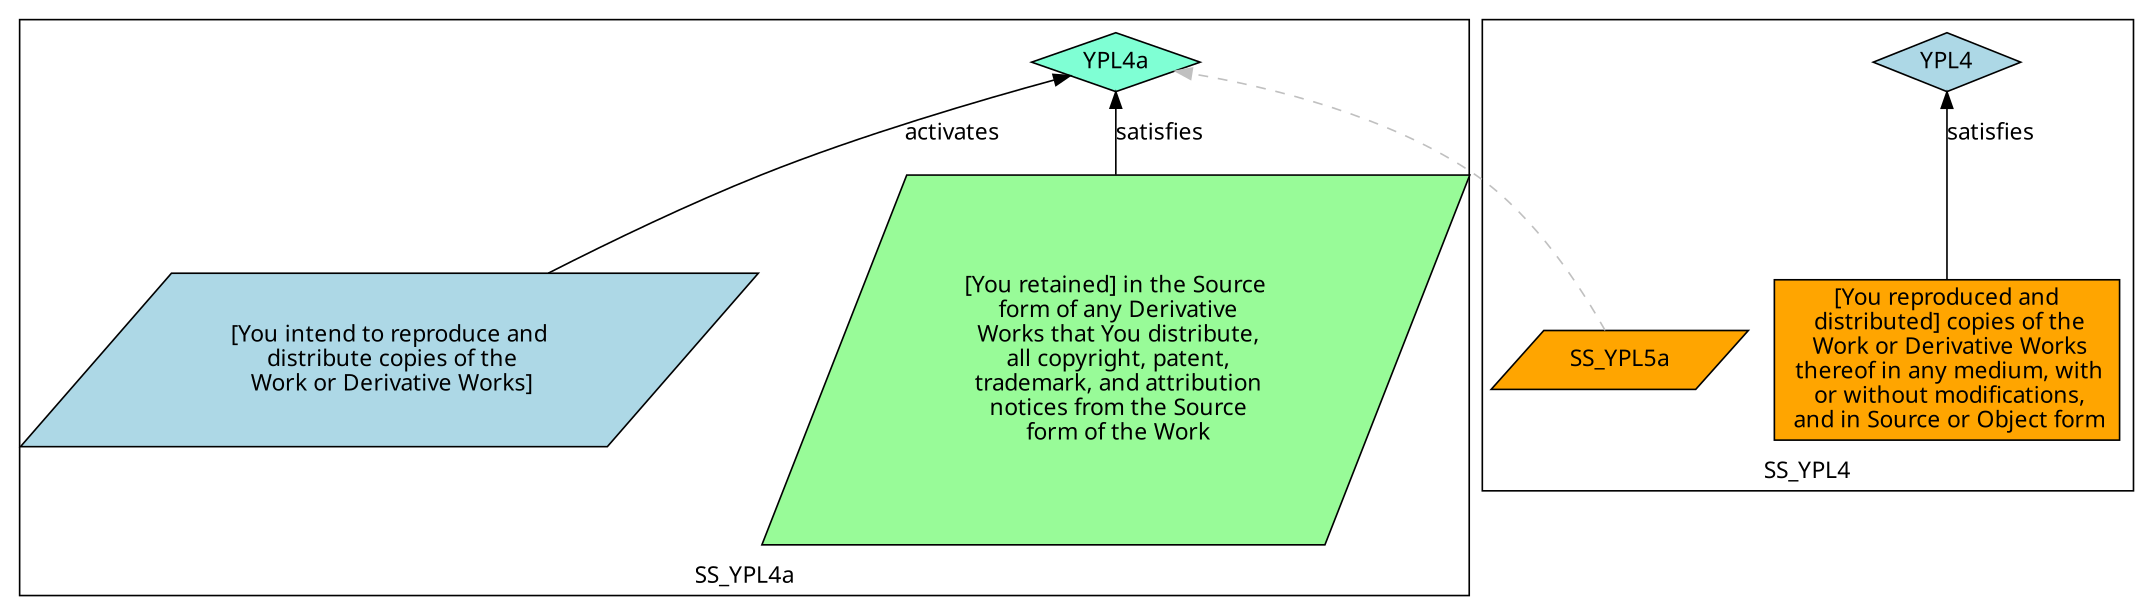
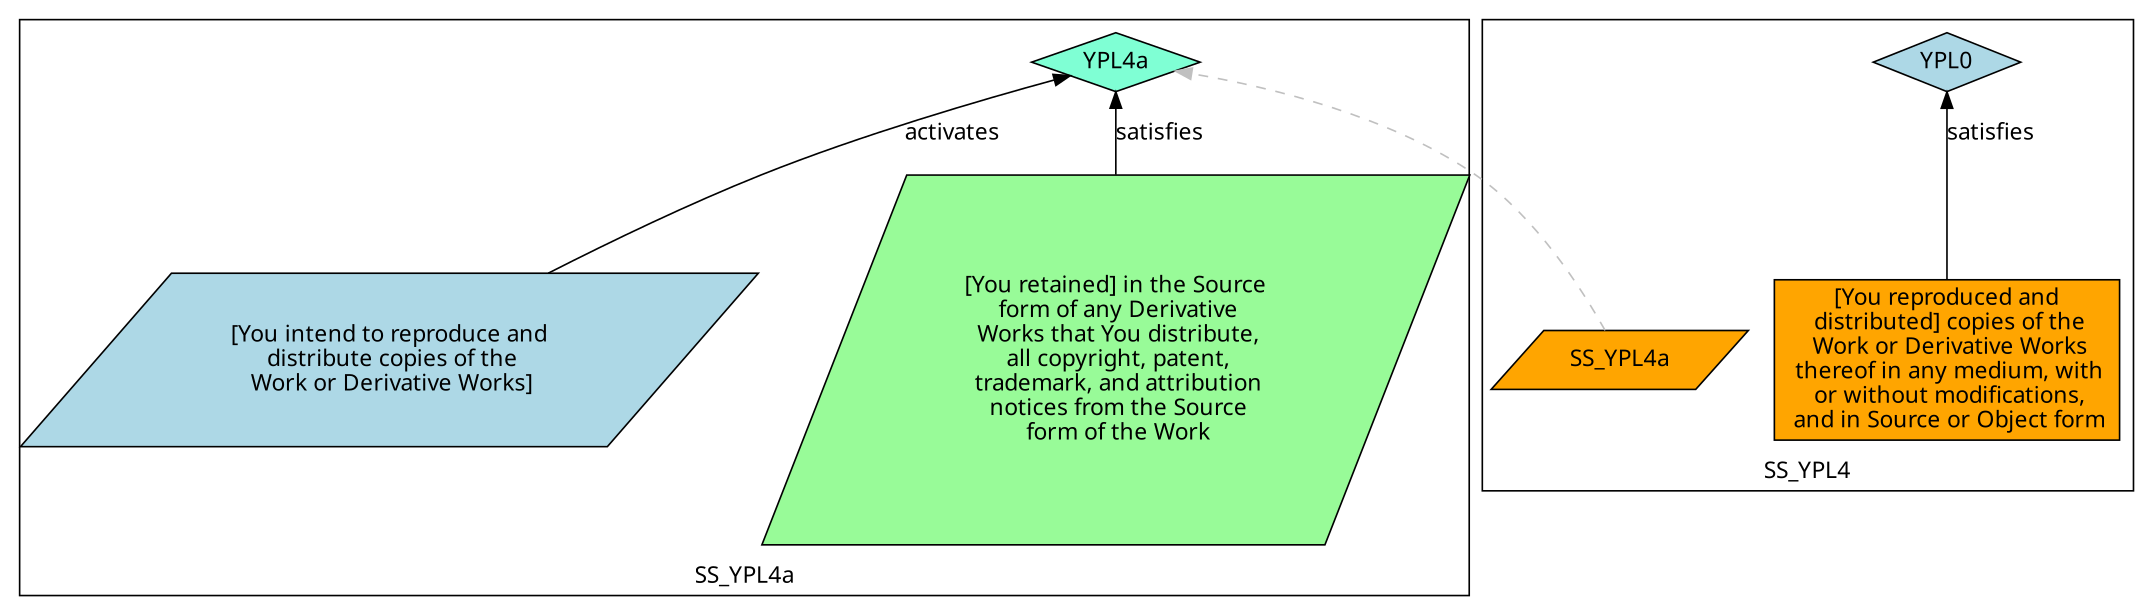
(1947, 62) -> (1947, 62)
(1620, 360) -> (1620, 360)
